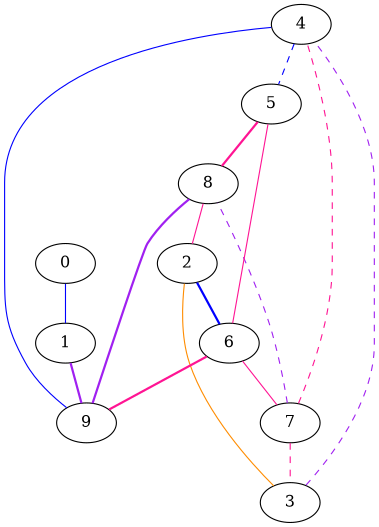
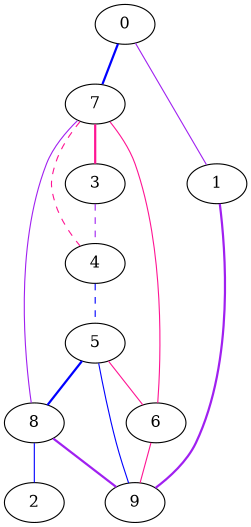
none -> (110, 64)
(15, 139) -> (111, 424)
(240, 144) -> (65, 383)
(198, 224) -> (34, 463)
(261, 300) -> (27, 256)
(65, 303) -> (171, 104)
(208, 303) -> none
(158, 383) -> (146, 463)
(204, 395) -> none
(290, 463) -> (95, 144)
